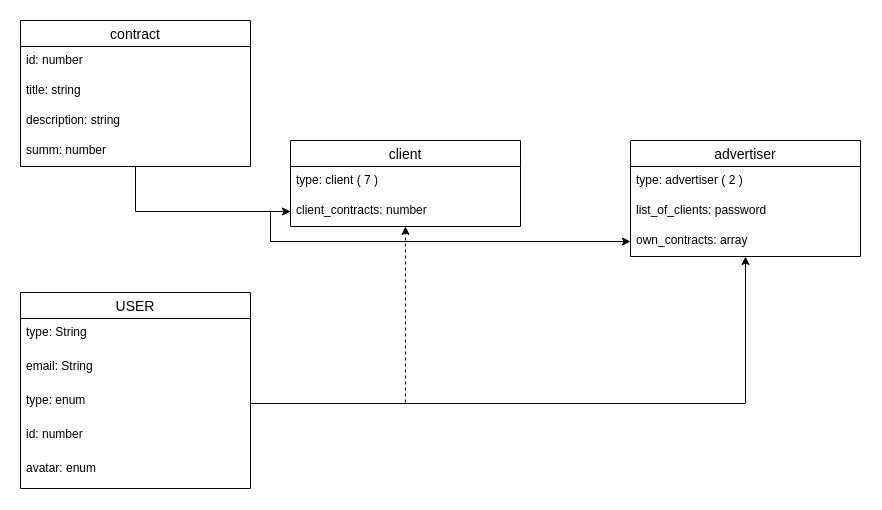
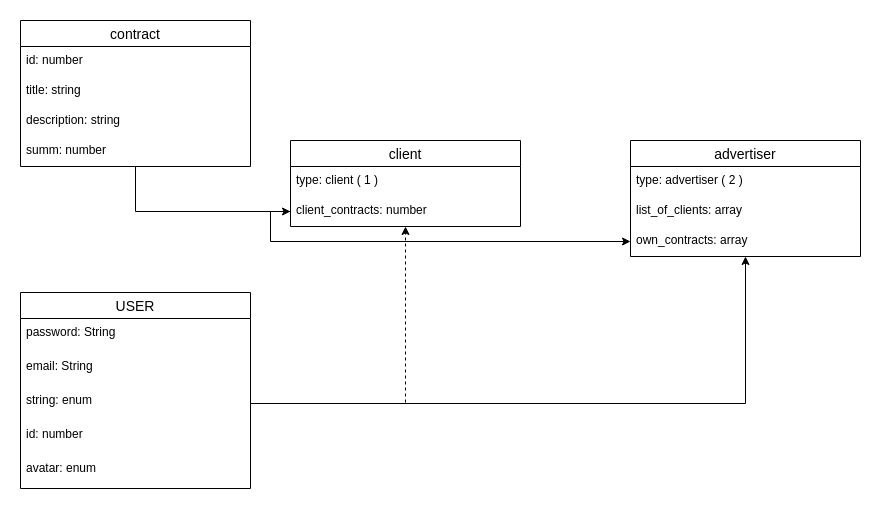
(346, 180) -> (346, 180)
(711, 210) -> (701, 210)
(62, 332) -> (75, 332)
(56, 400) -> (62, 400)
